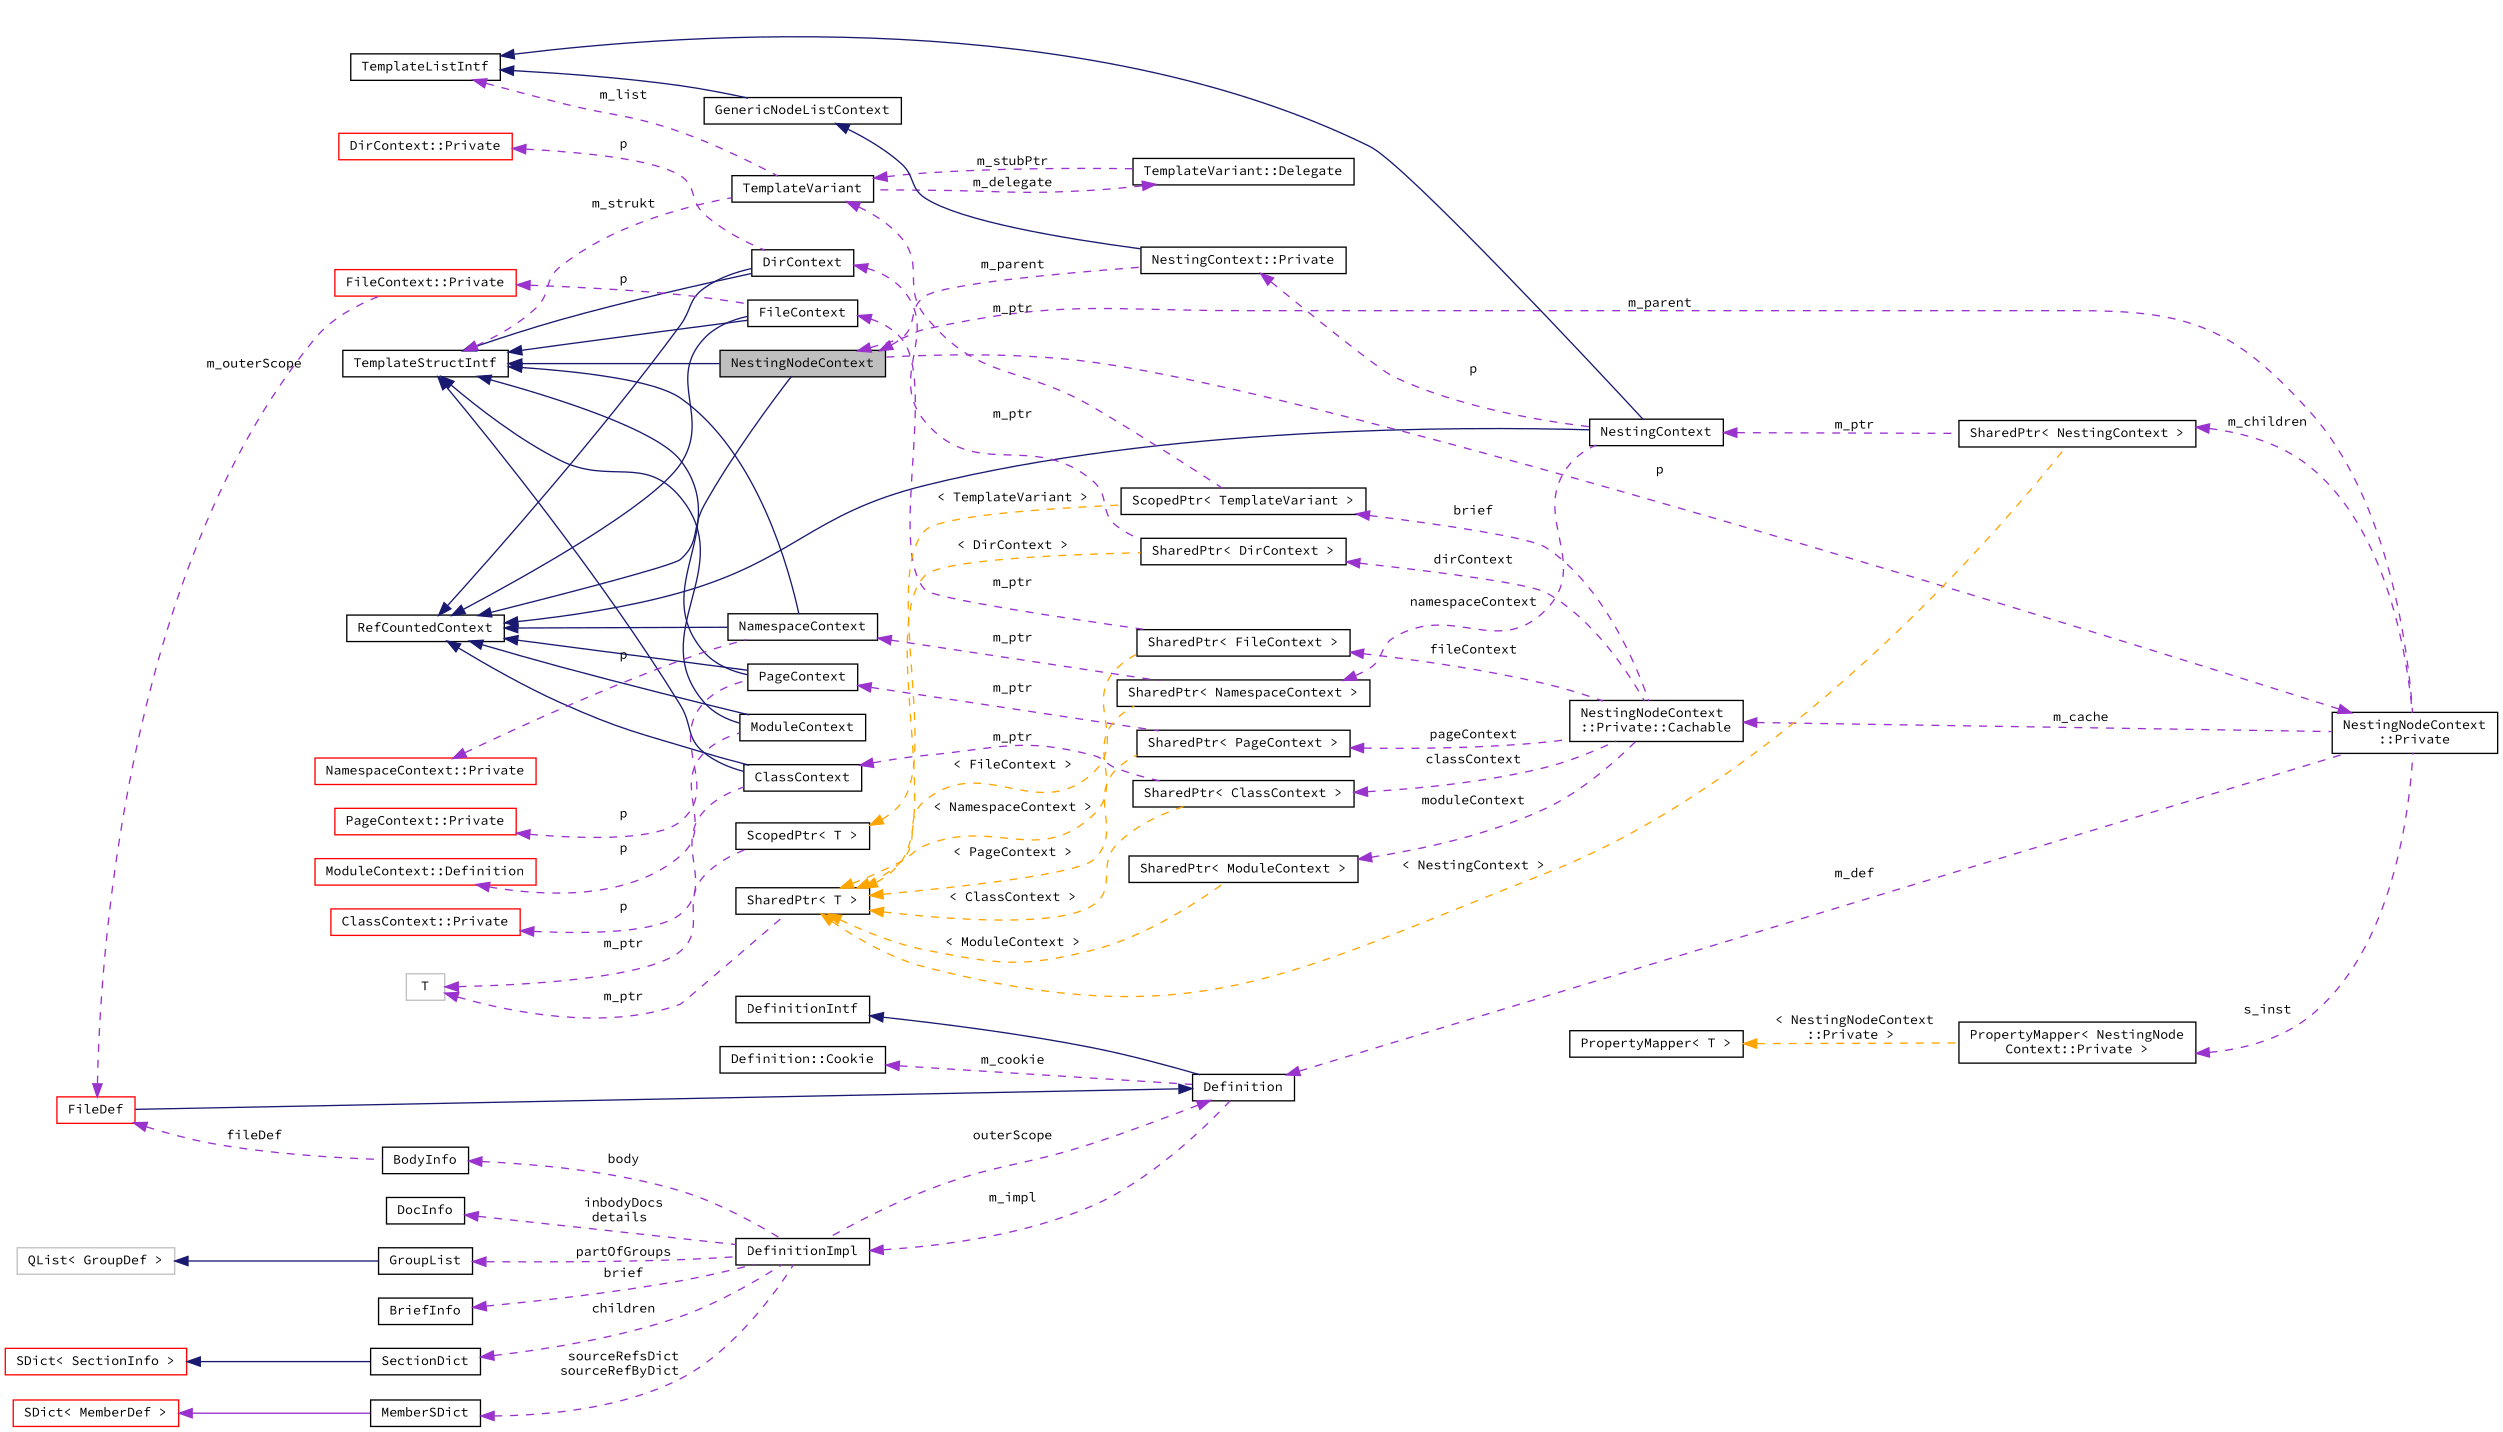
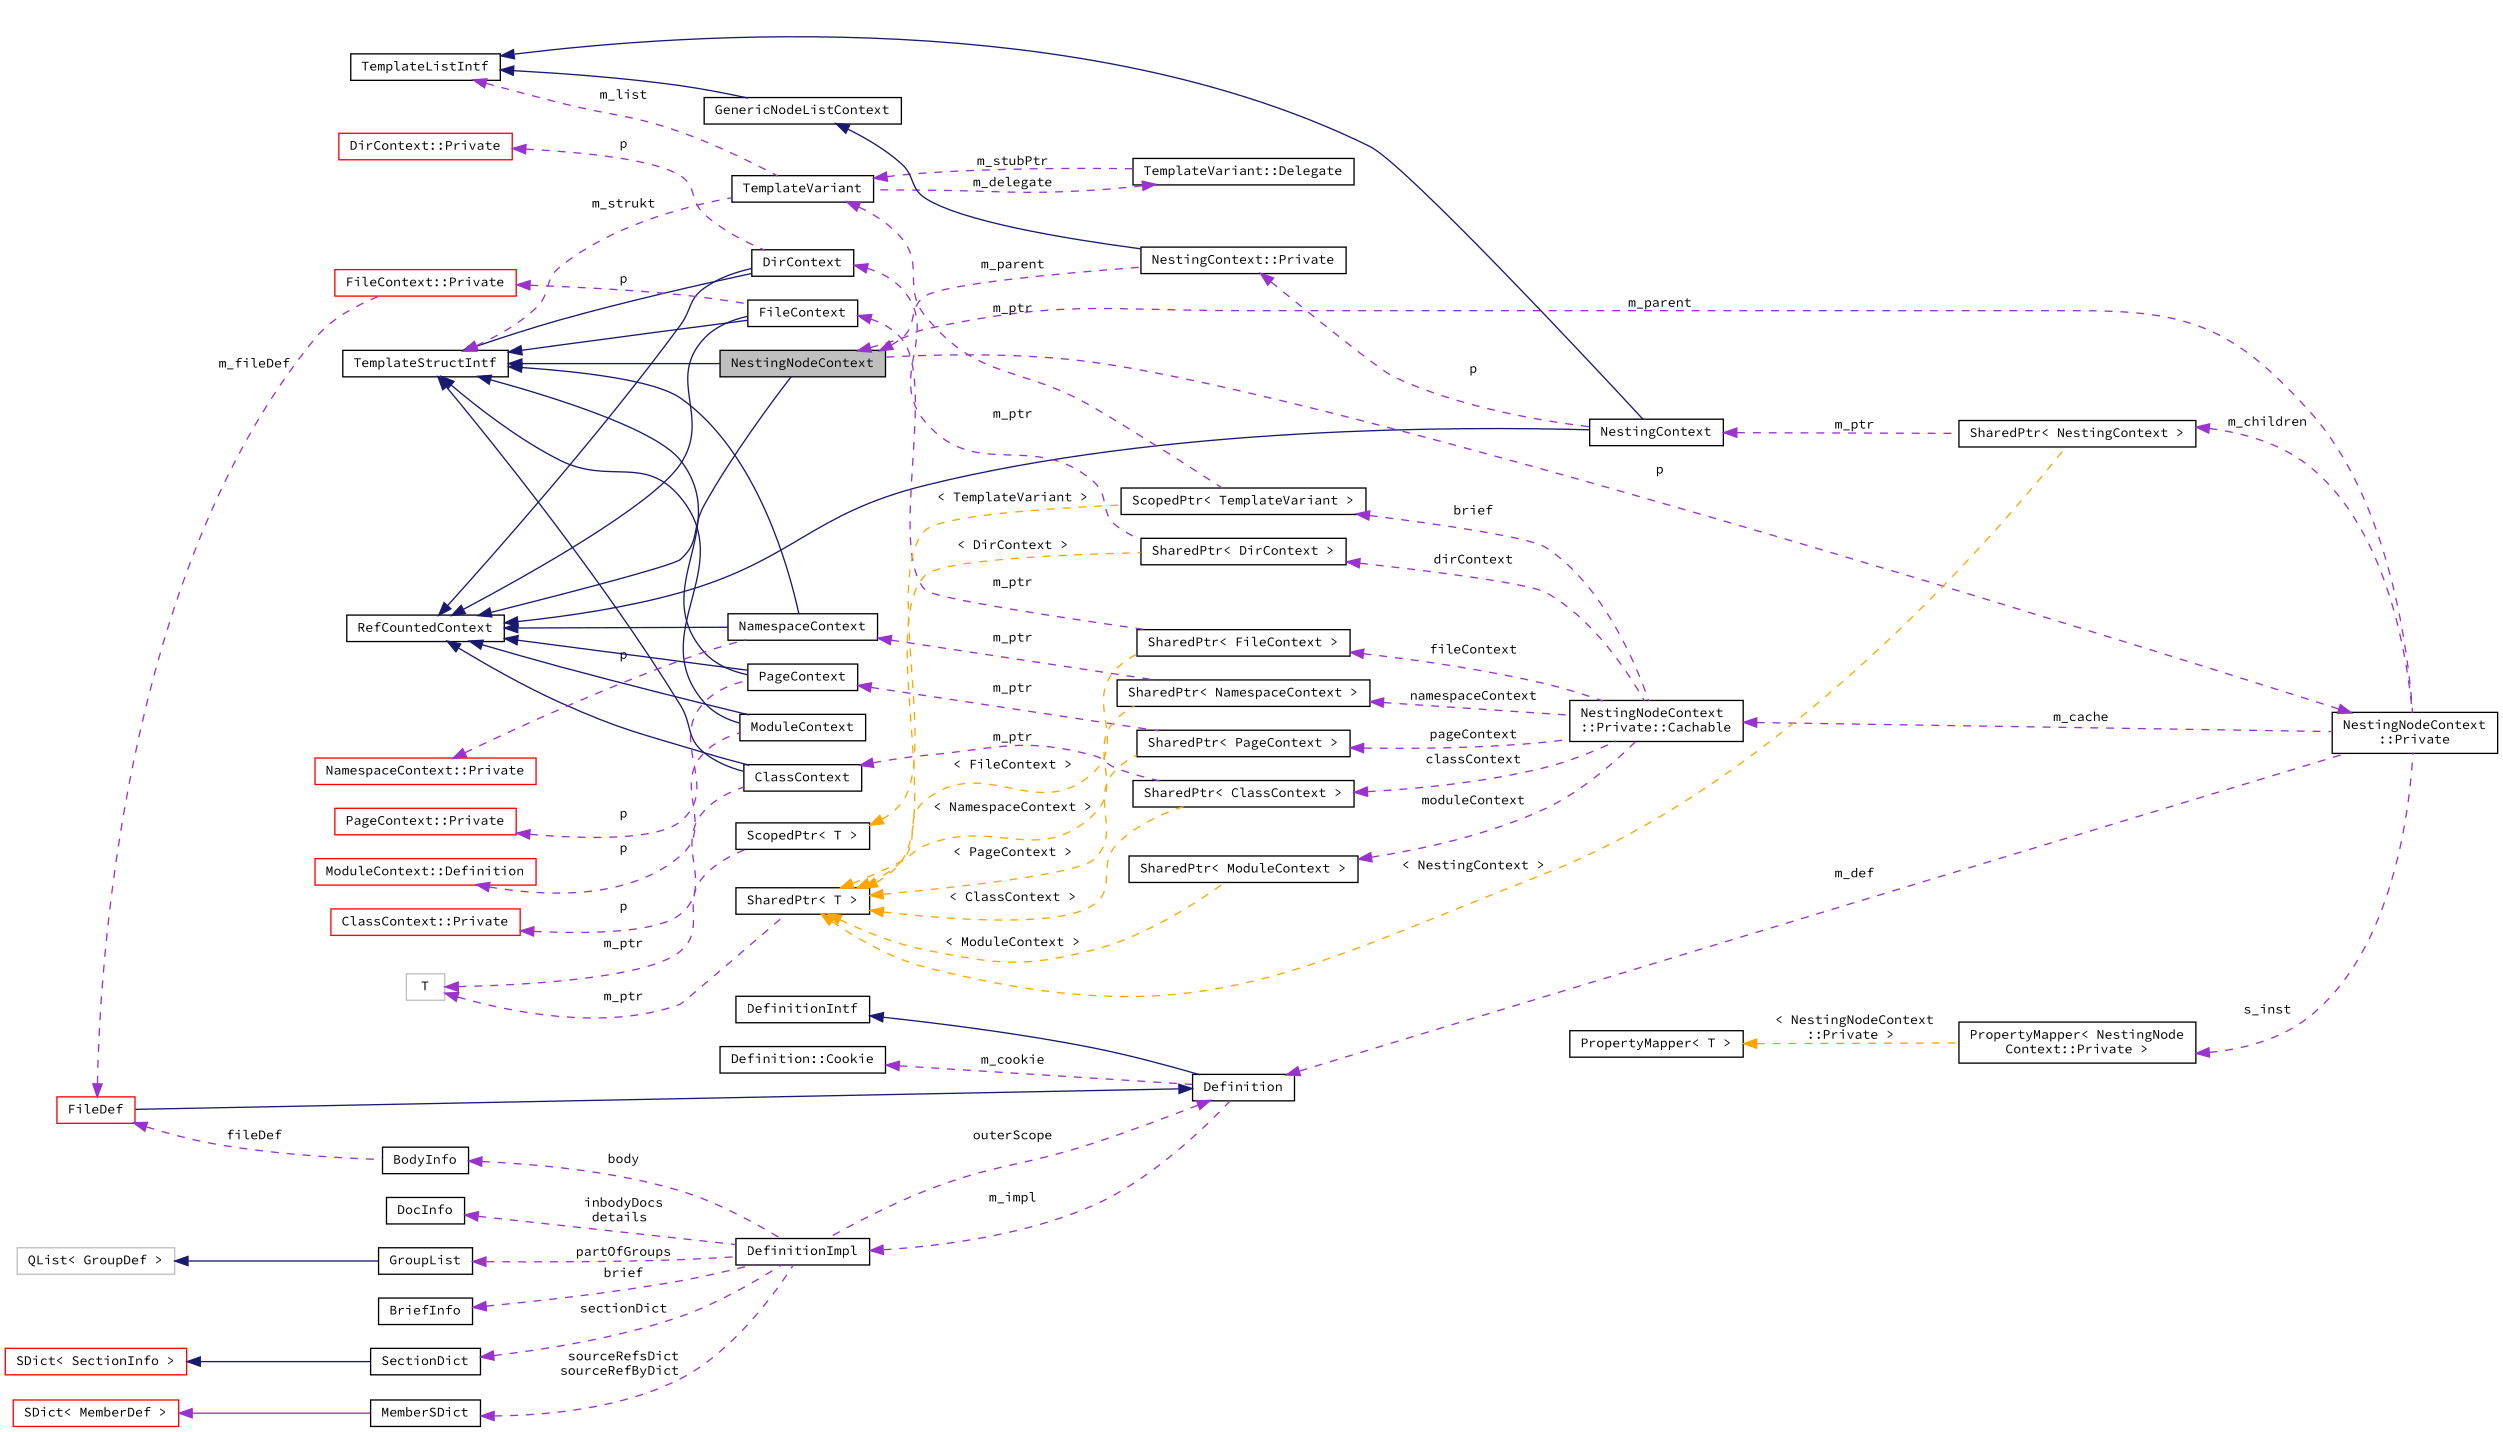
(251, 364) -> (251, 364)
(1535, 619) -> (1477, 709)
(620, 1309) -> (620, 1309)
